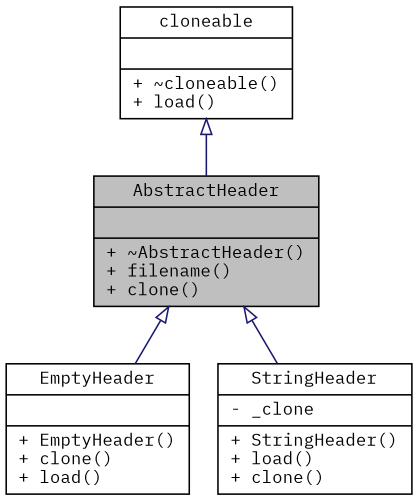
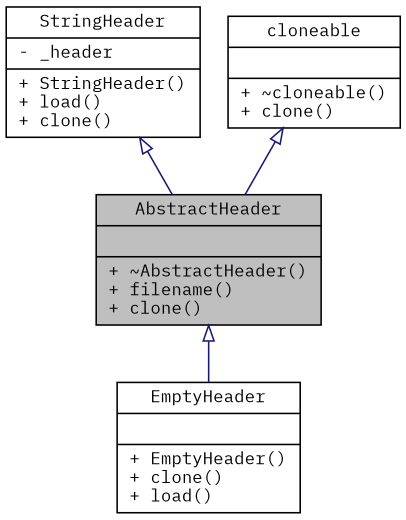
(175, 102) -> (288, 112)
(265, 342) -> (160, 173)
(273, 410) -> (66, 53)
